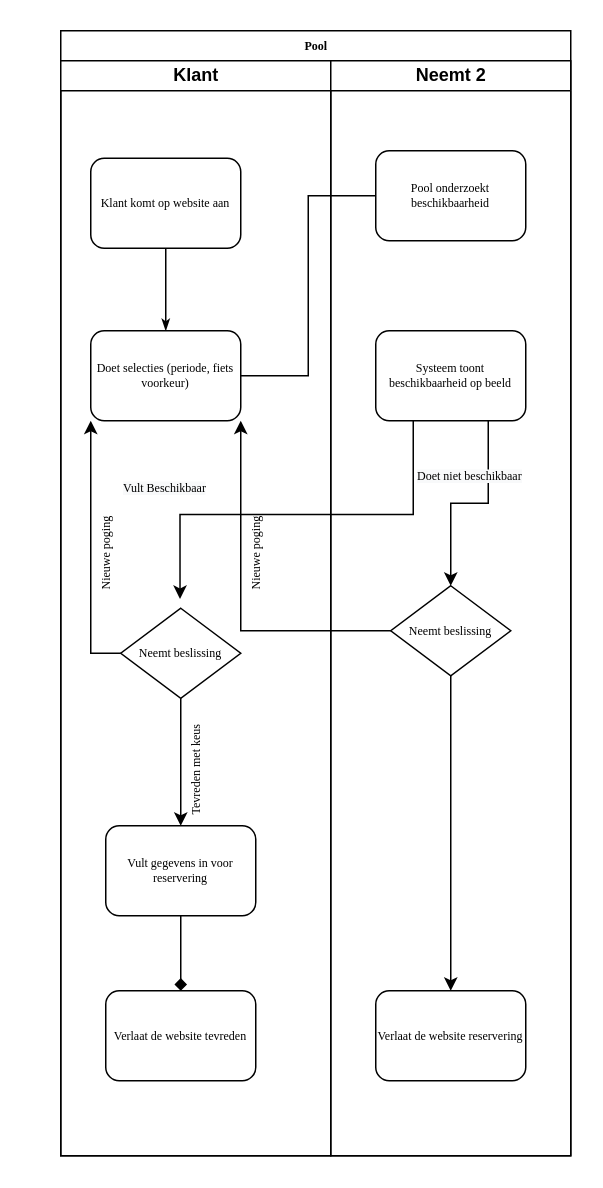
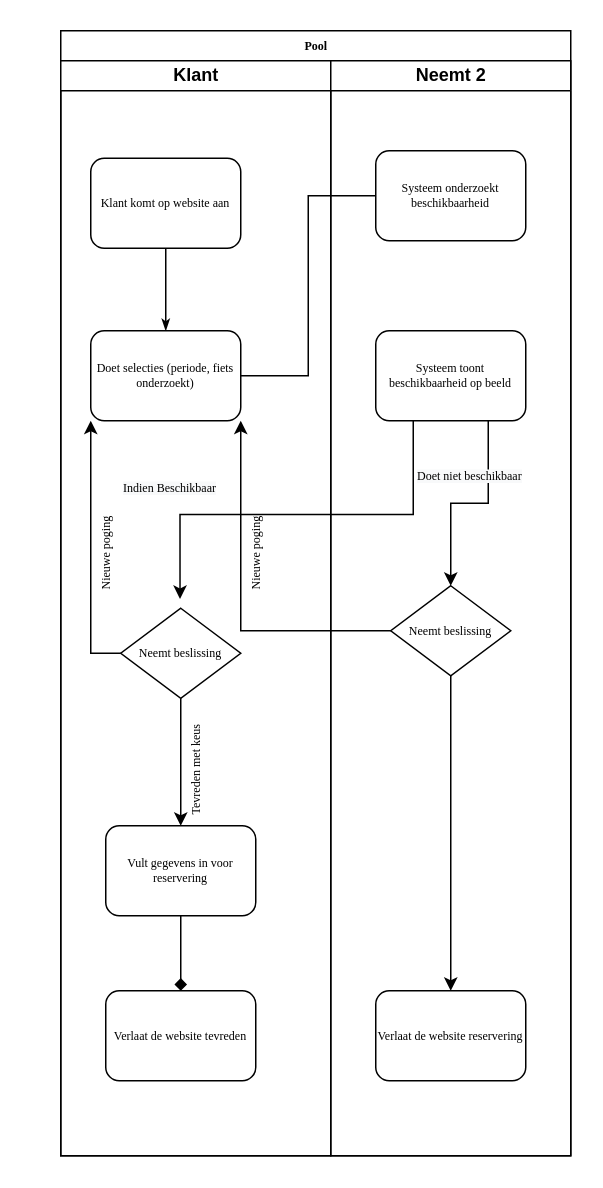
(451, 196) -> (451, 196)
(166, 376) -> (166, 376)
(197, 498) -> (197, 498)
